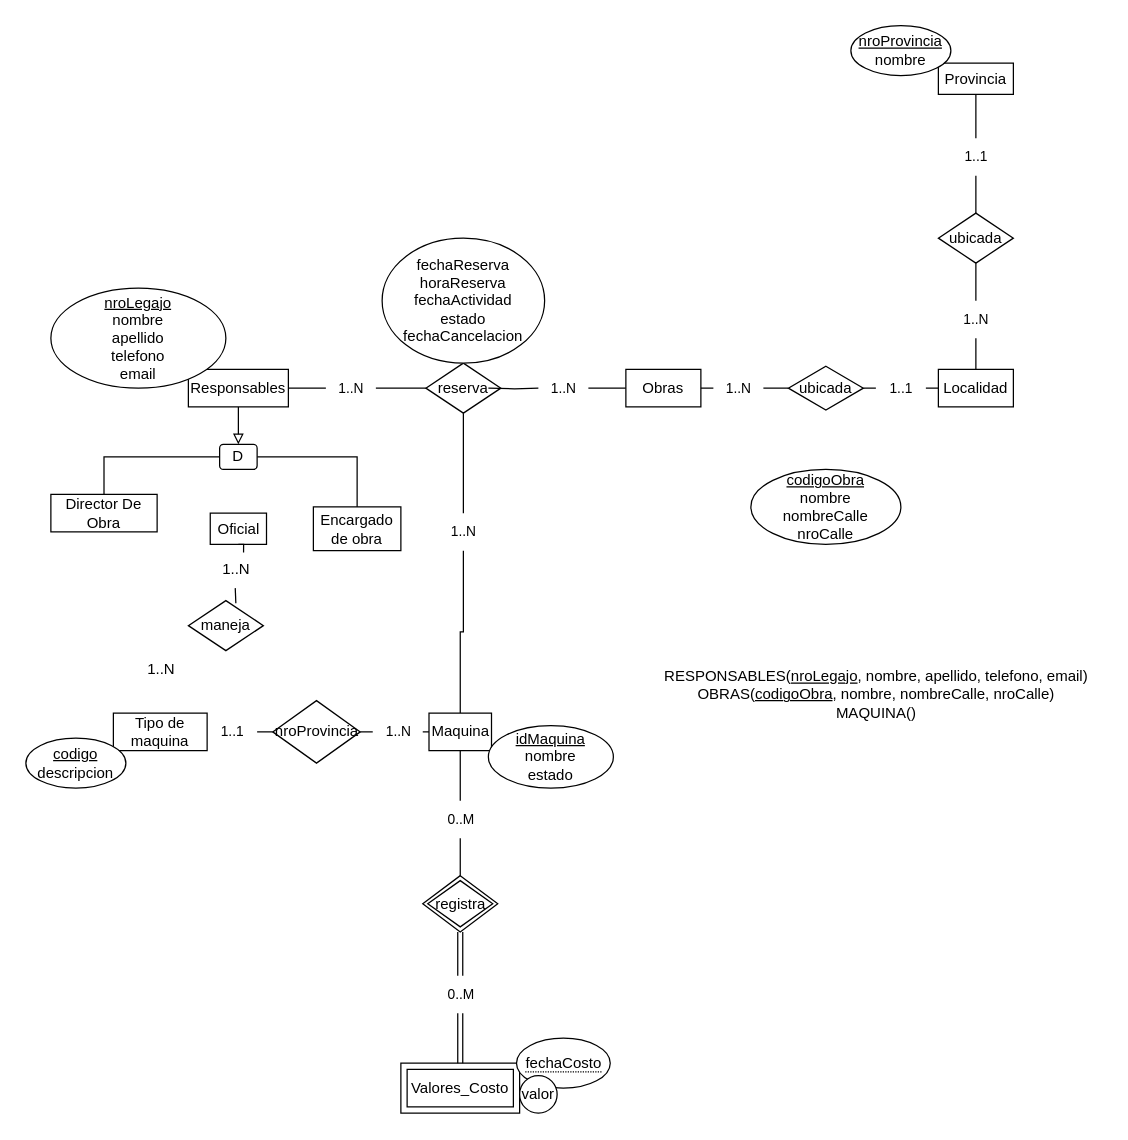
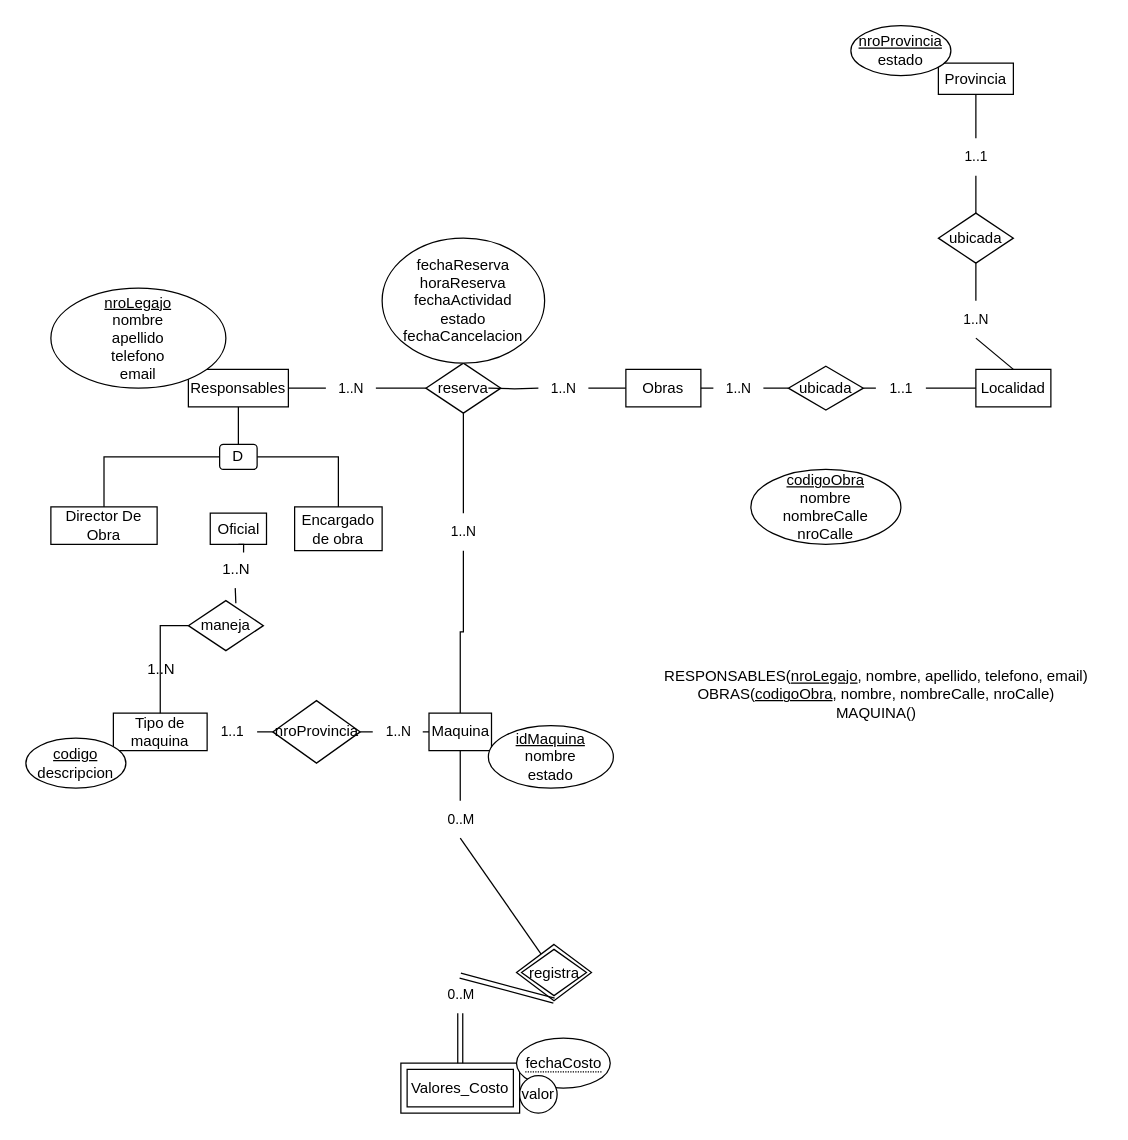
(901, 51) -> (901, 51)
(976, 388) -> (1013, 388)
(238, 432) -> (238, 437)
(104, 513) -> (104, 526)
(357, 529) -> (338, 529)
none -> (160, 655)
(460, 904) -> (554, 973)
